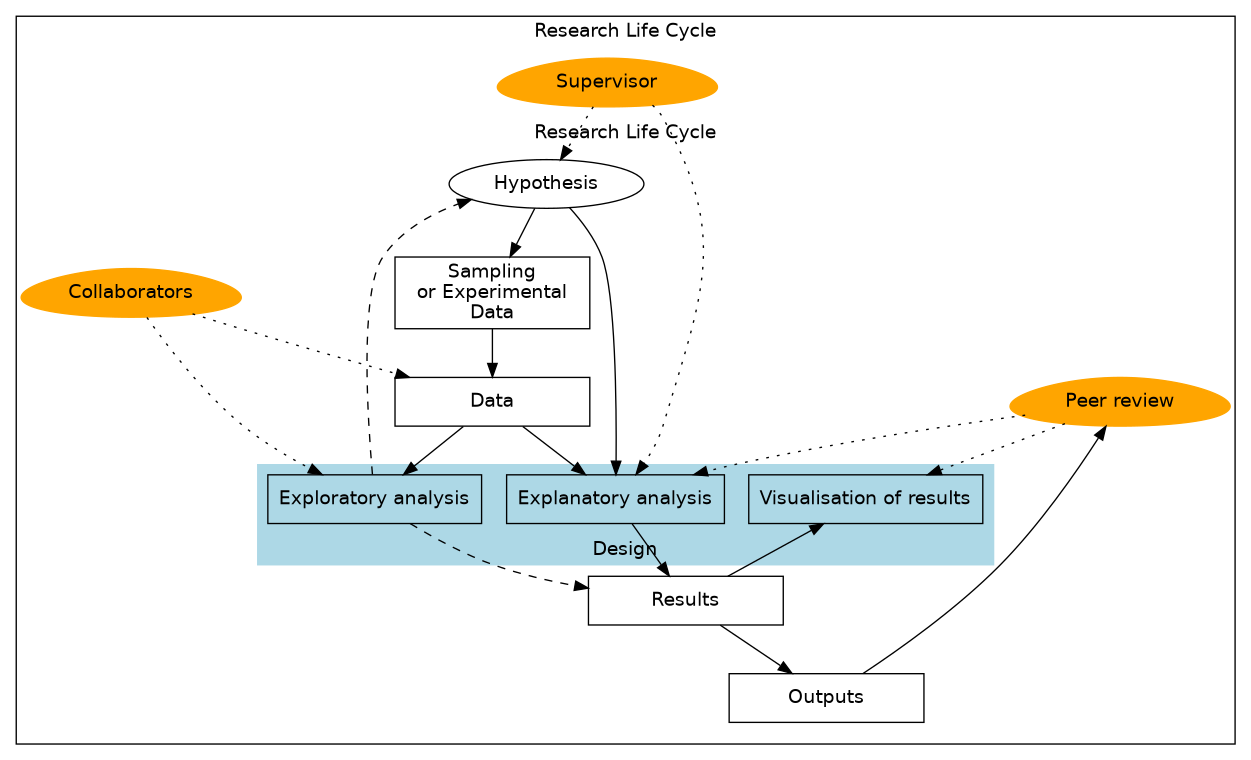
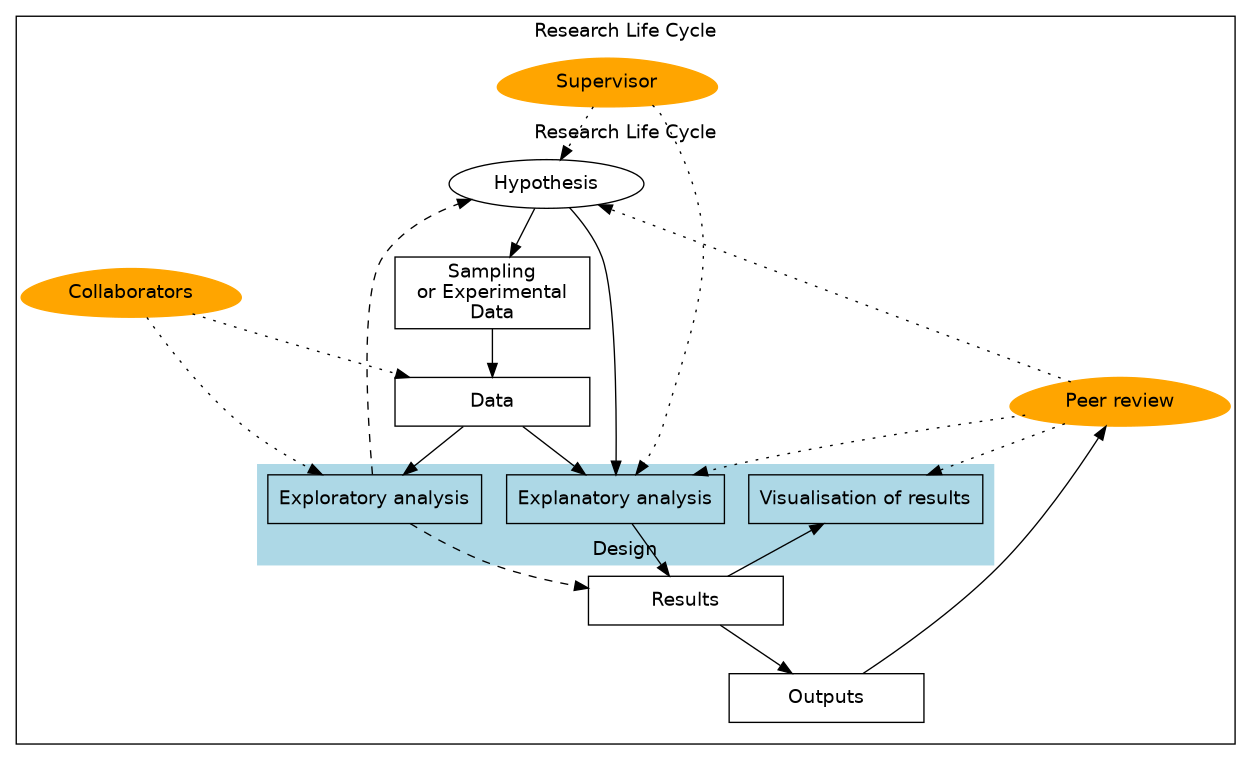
none -> (841, 296)
